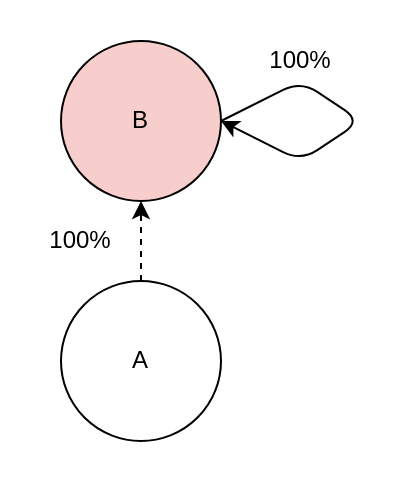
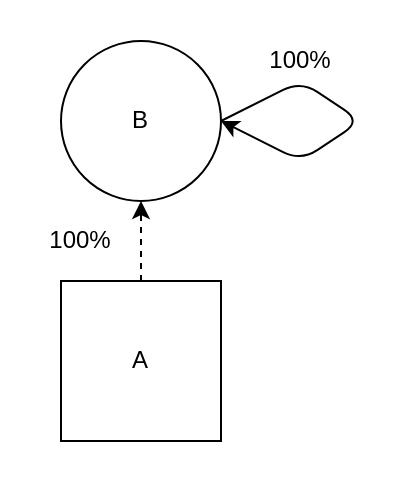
(141, 121) -> (141, 121)
(141, 361) -> (141, 361)
